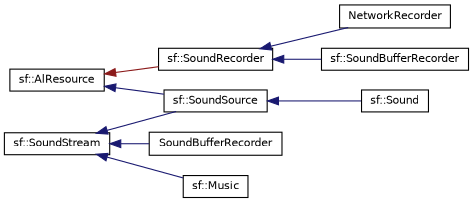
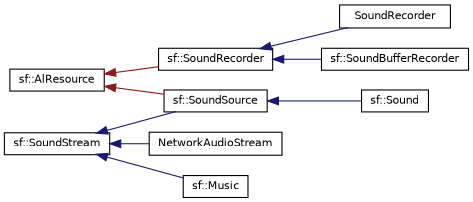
(395, 16) -> (395, 16)
(140, 91) -> (140, 91)
(216, 144) -> (216, 144)
